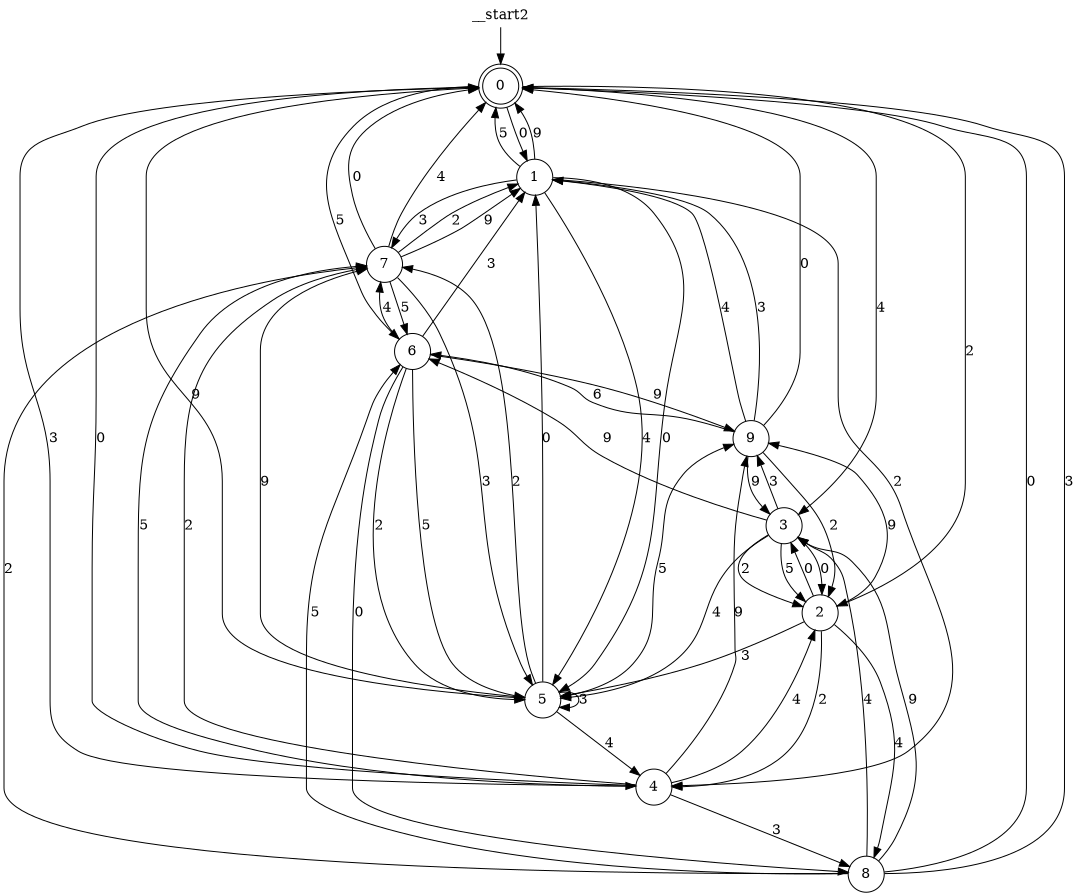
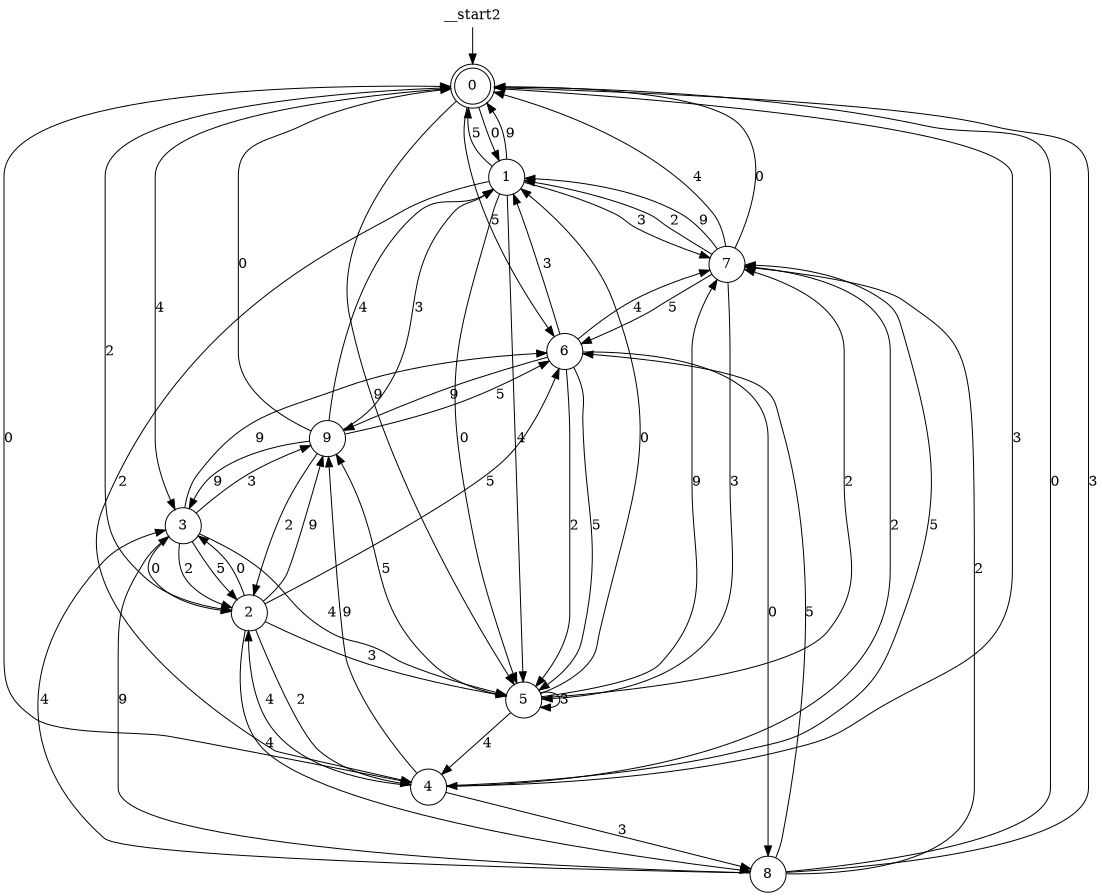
(177, 387) -> (369, 386)
(598, 395) -> (501, 395)
none -> (430, 512)
